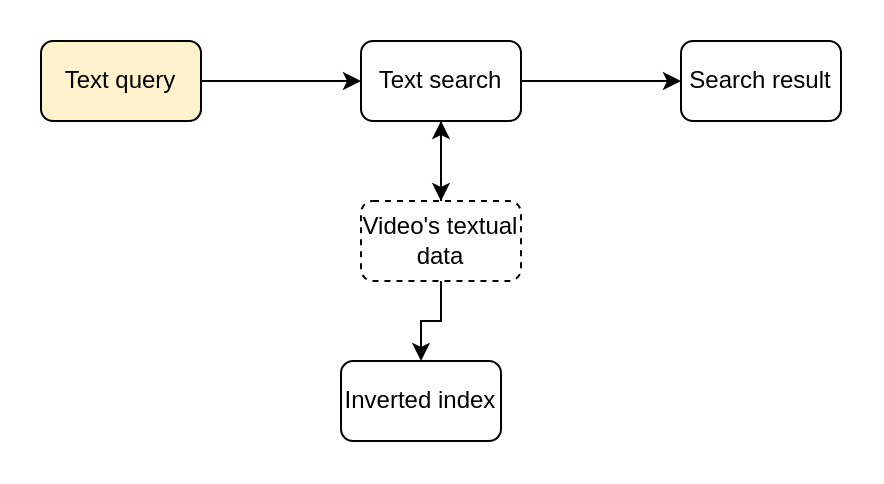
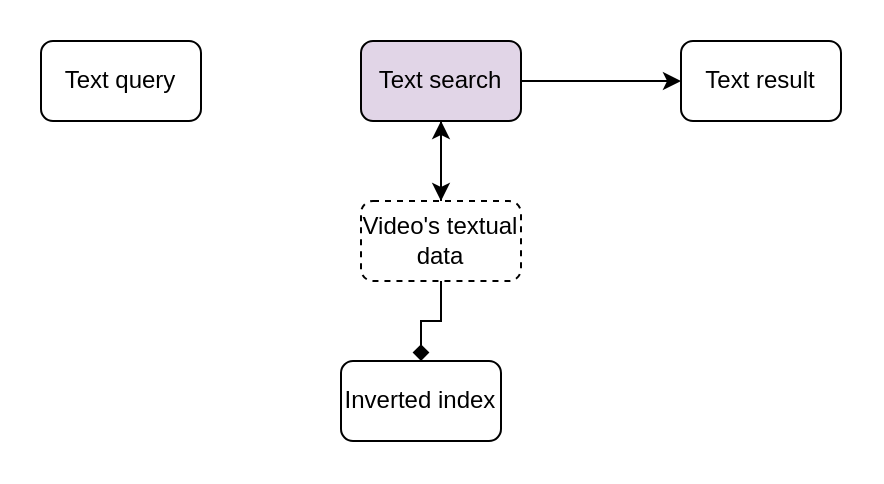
(121, 81) -> (121, 81)
(274, 81) -> none
(441, 81) -> (441, 81)
(761, 81) -> (761, 81)
(421, 346) -> (421, 345)
